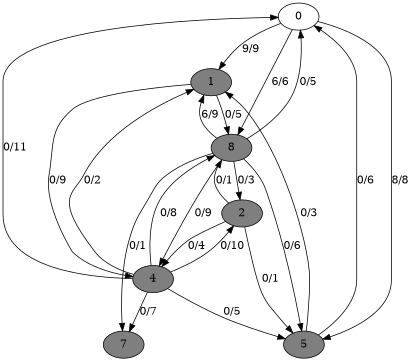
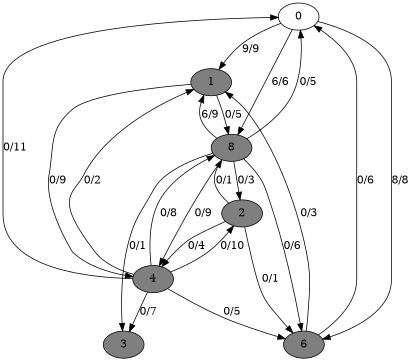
(124, 345) -> (124, 345)
(304, 345) -> (304, 345)
